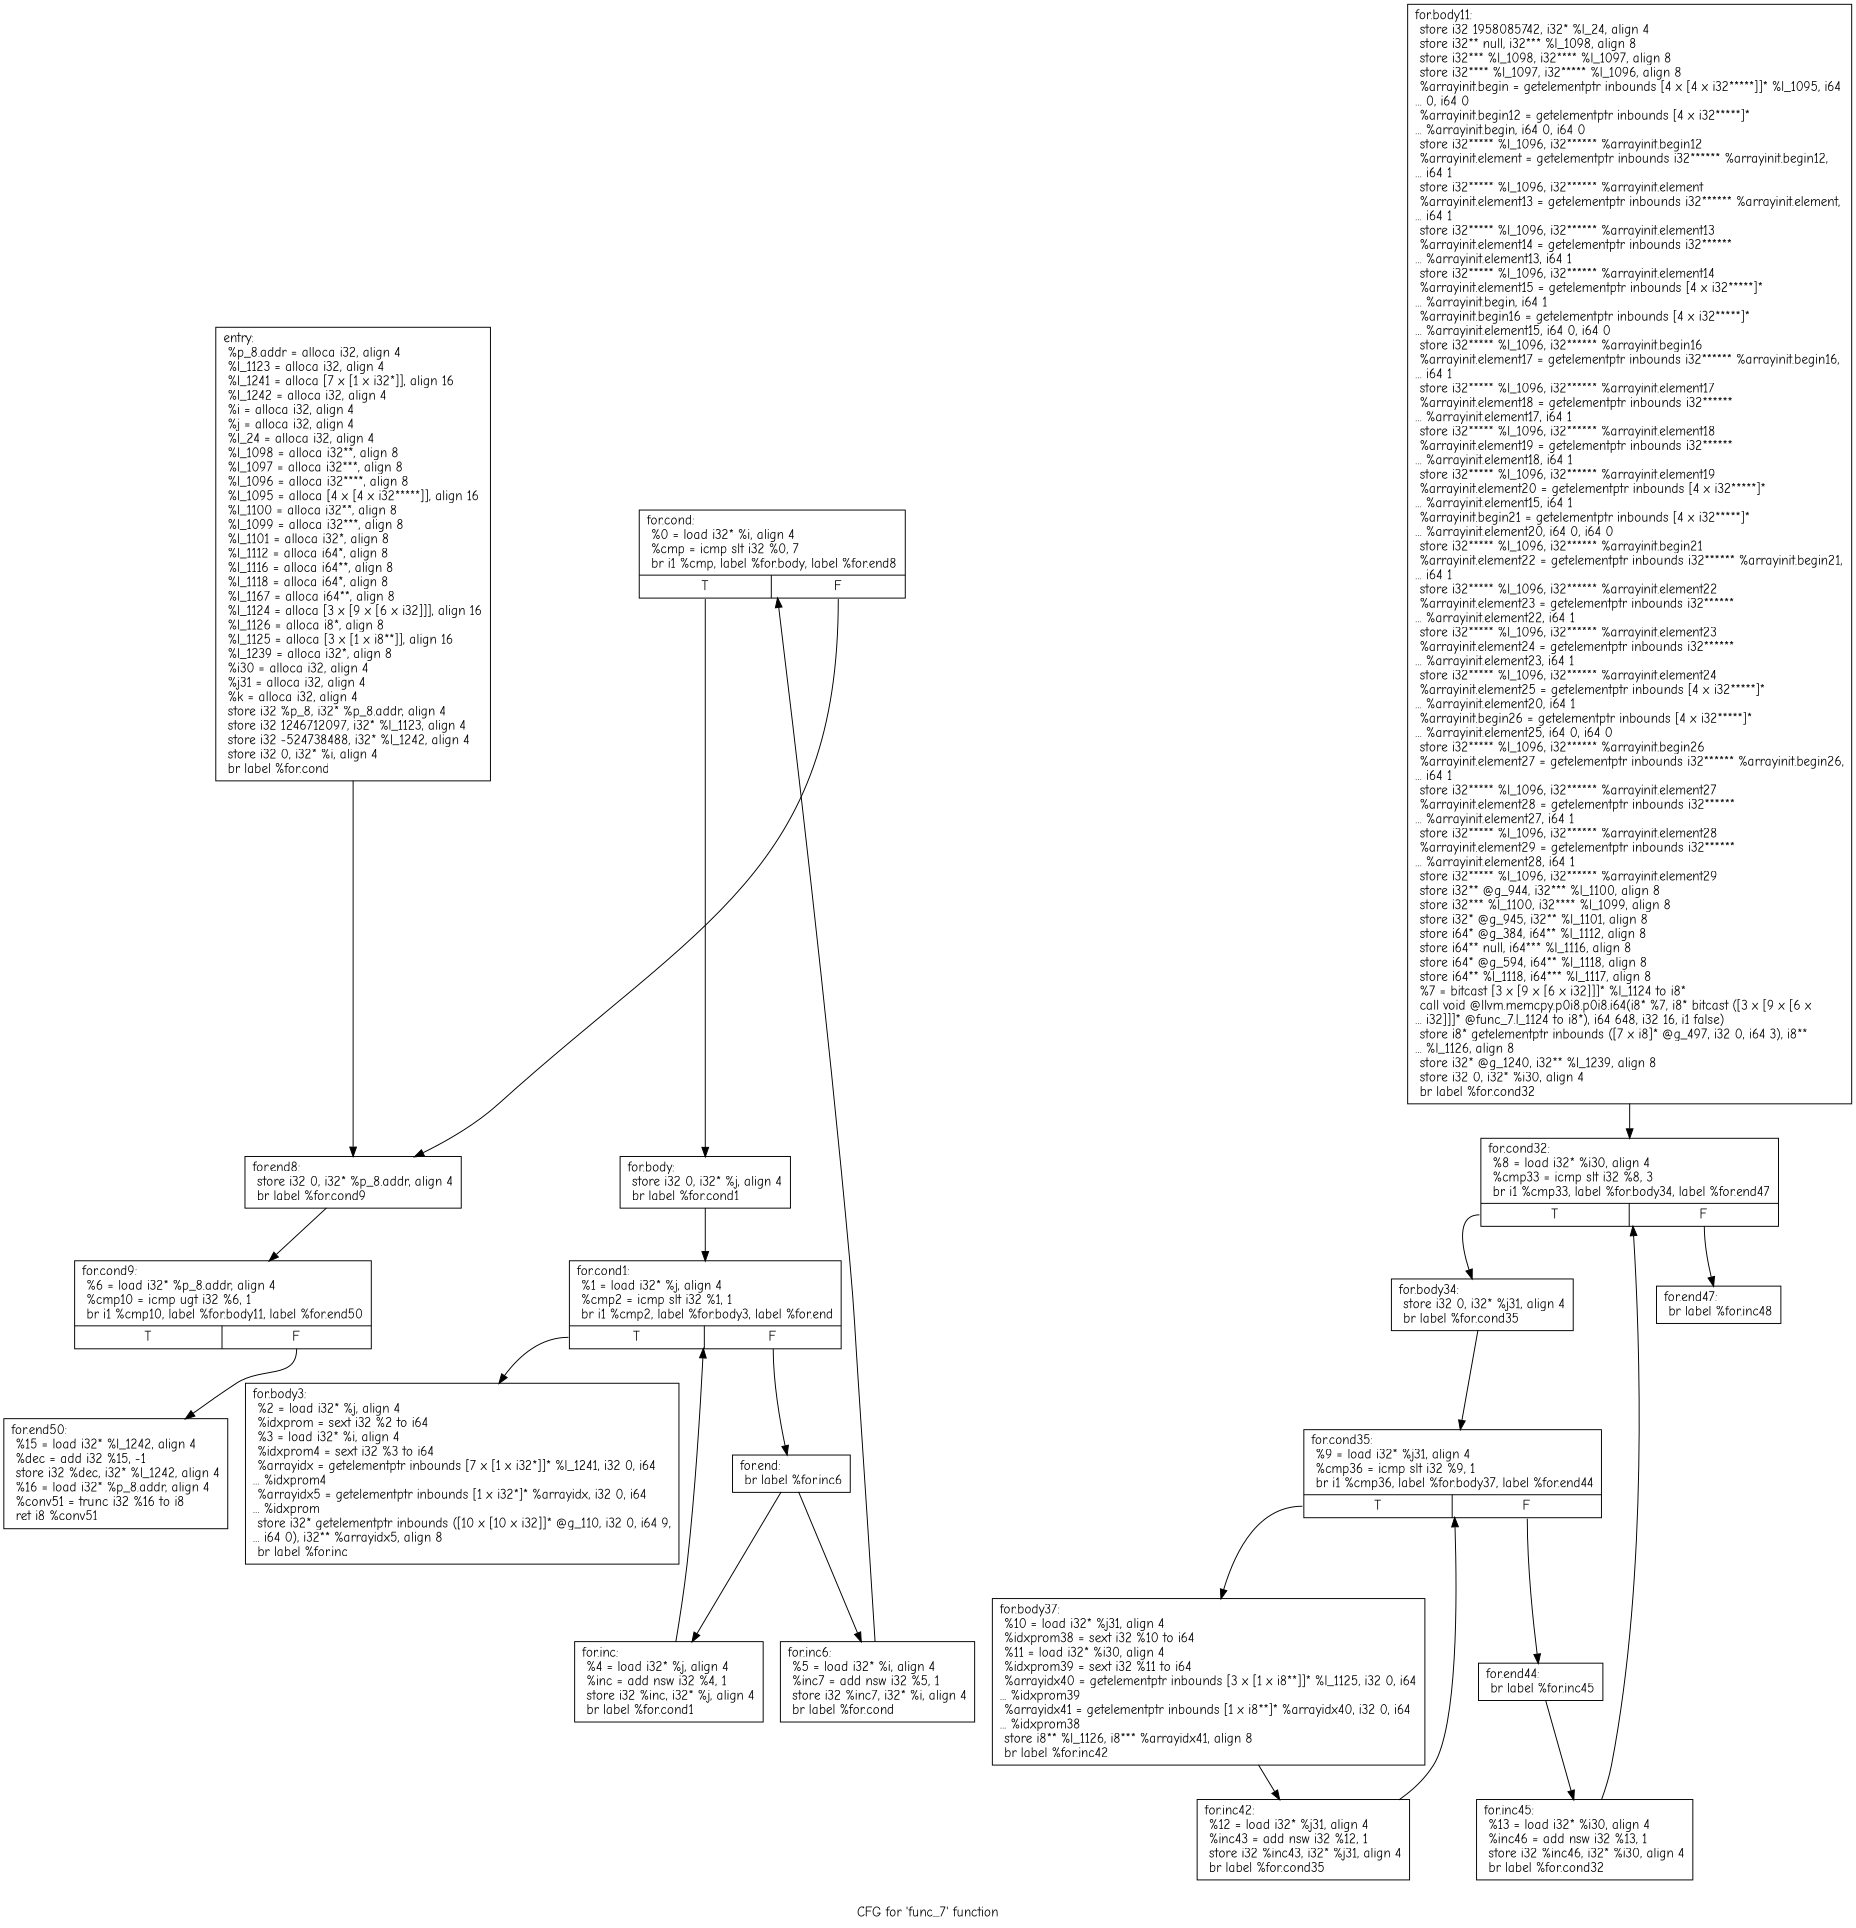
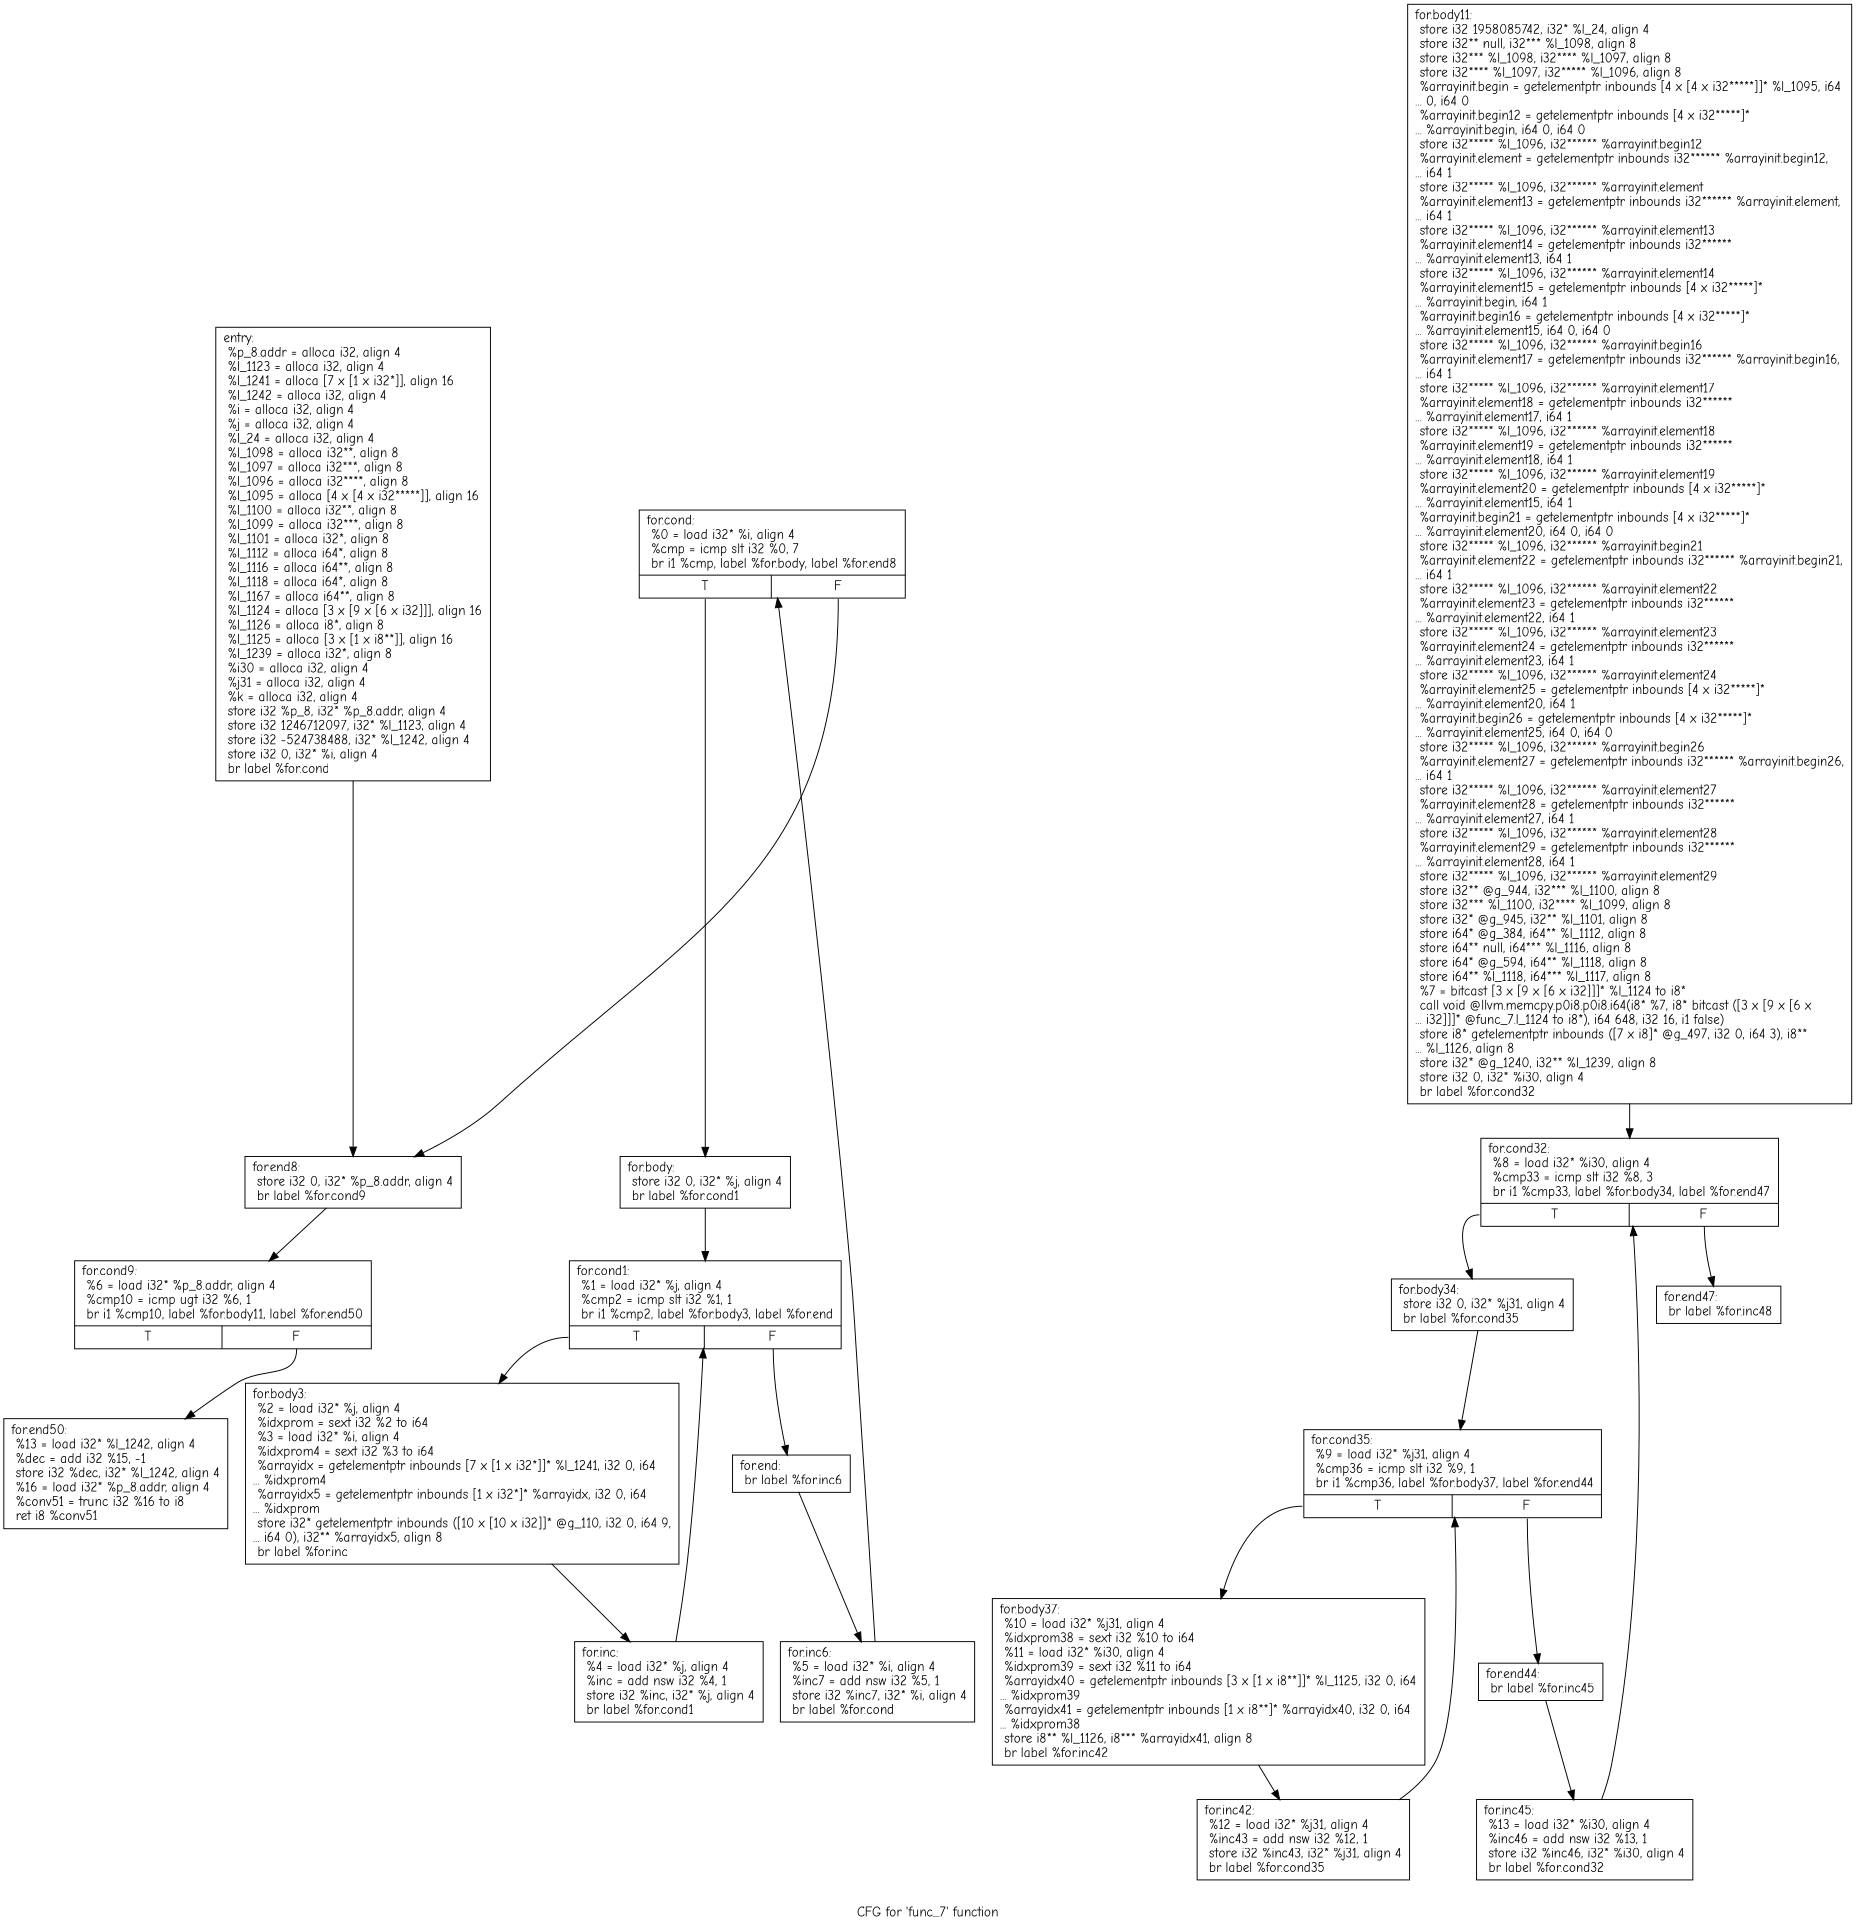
(104, 1445) -> (104, 1445)
(739, 1563) -> (587, 1599)
